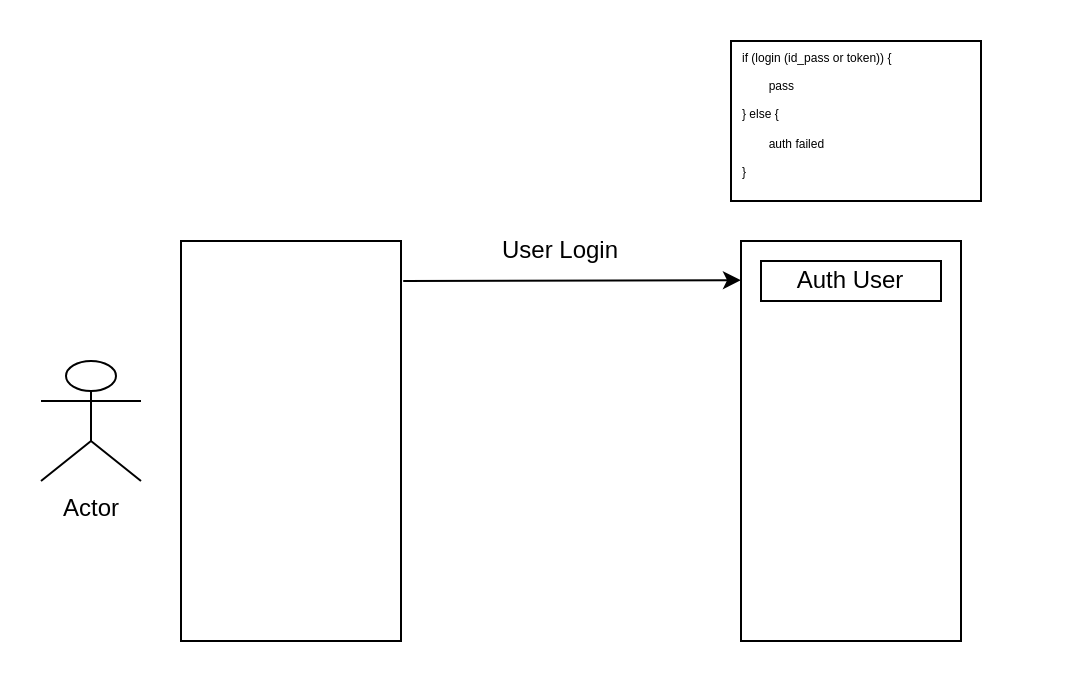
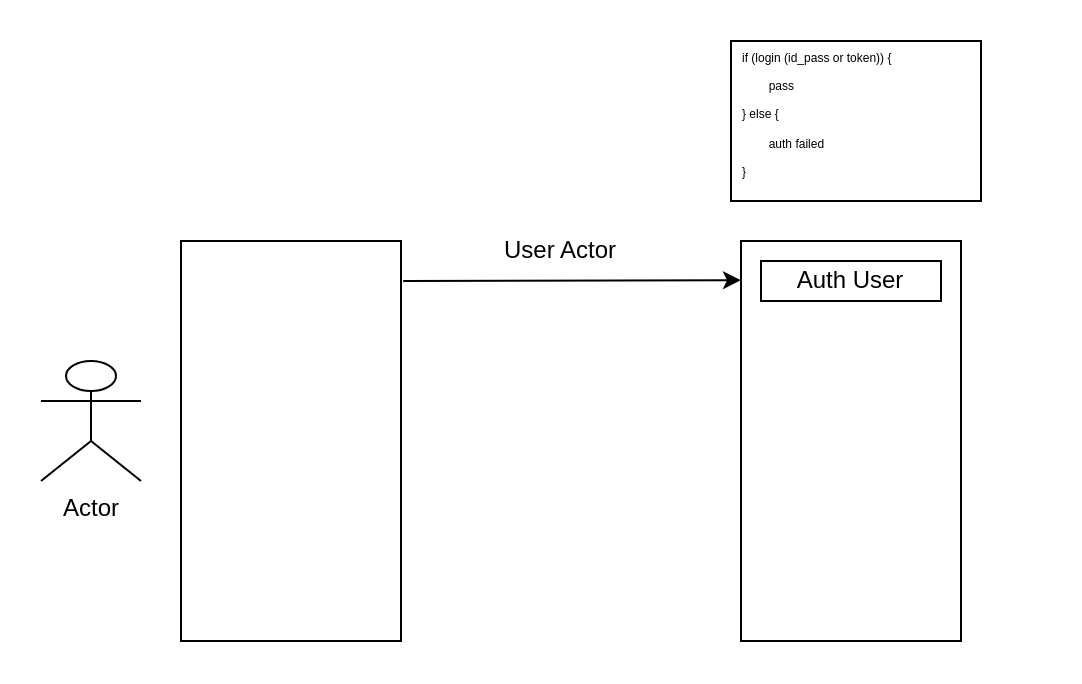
(561, 251) -> (561, 251)
